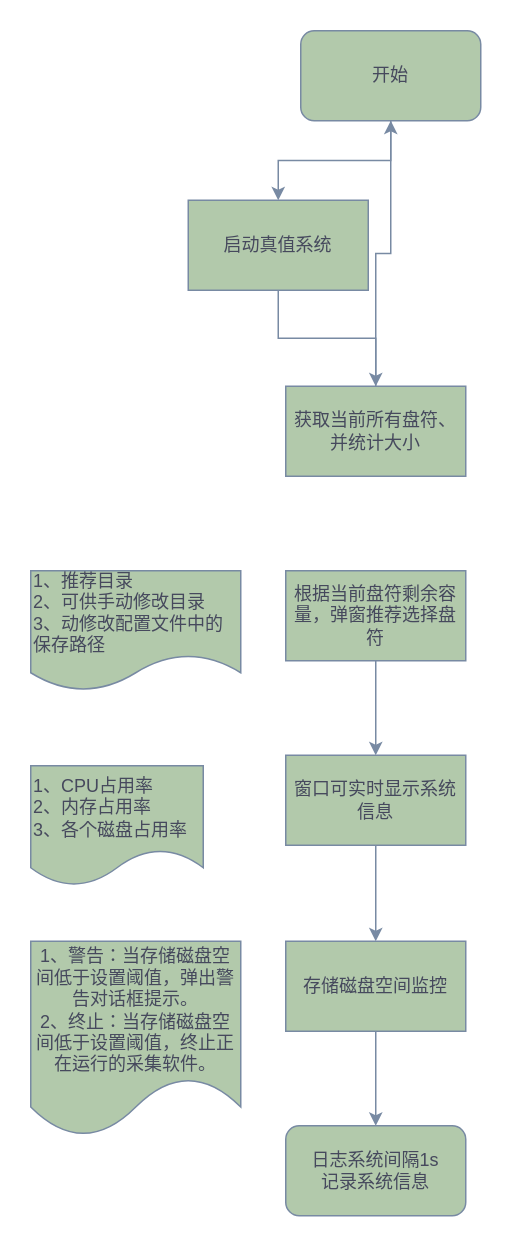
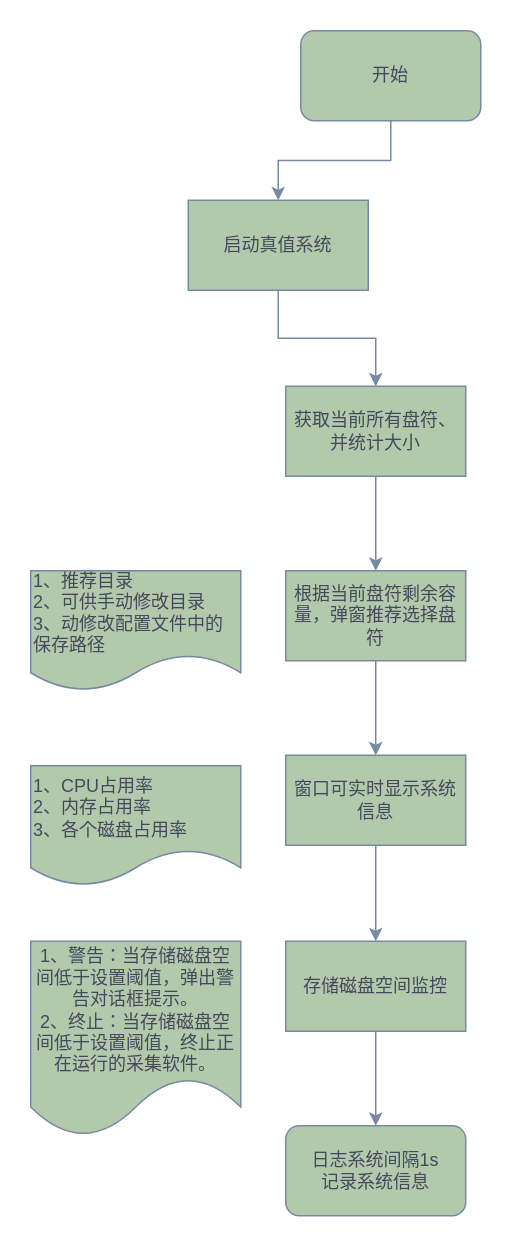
(388, 254) -> (376, 519)
(117, 826) -> (136, 826)
